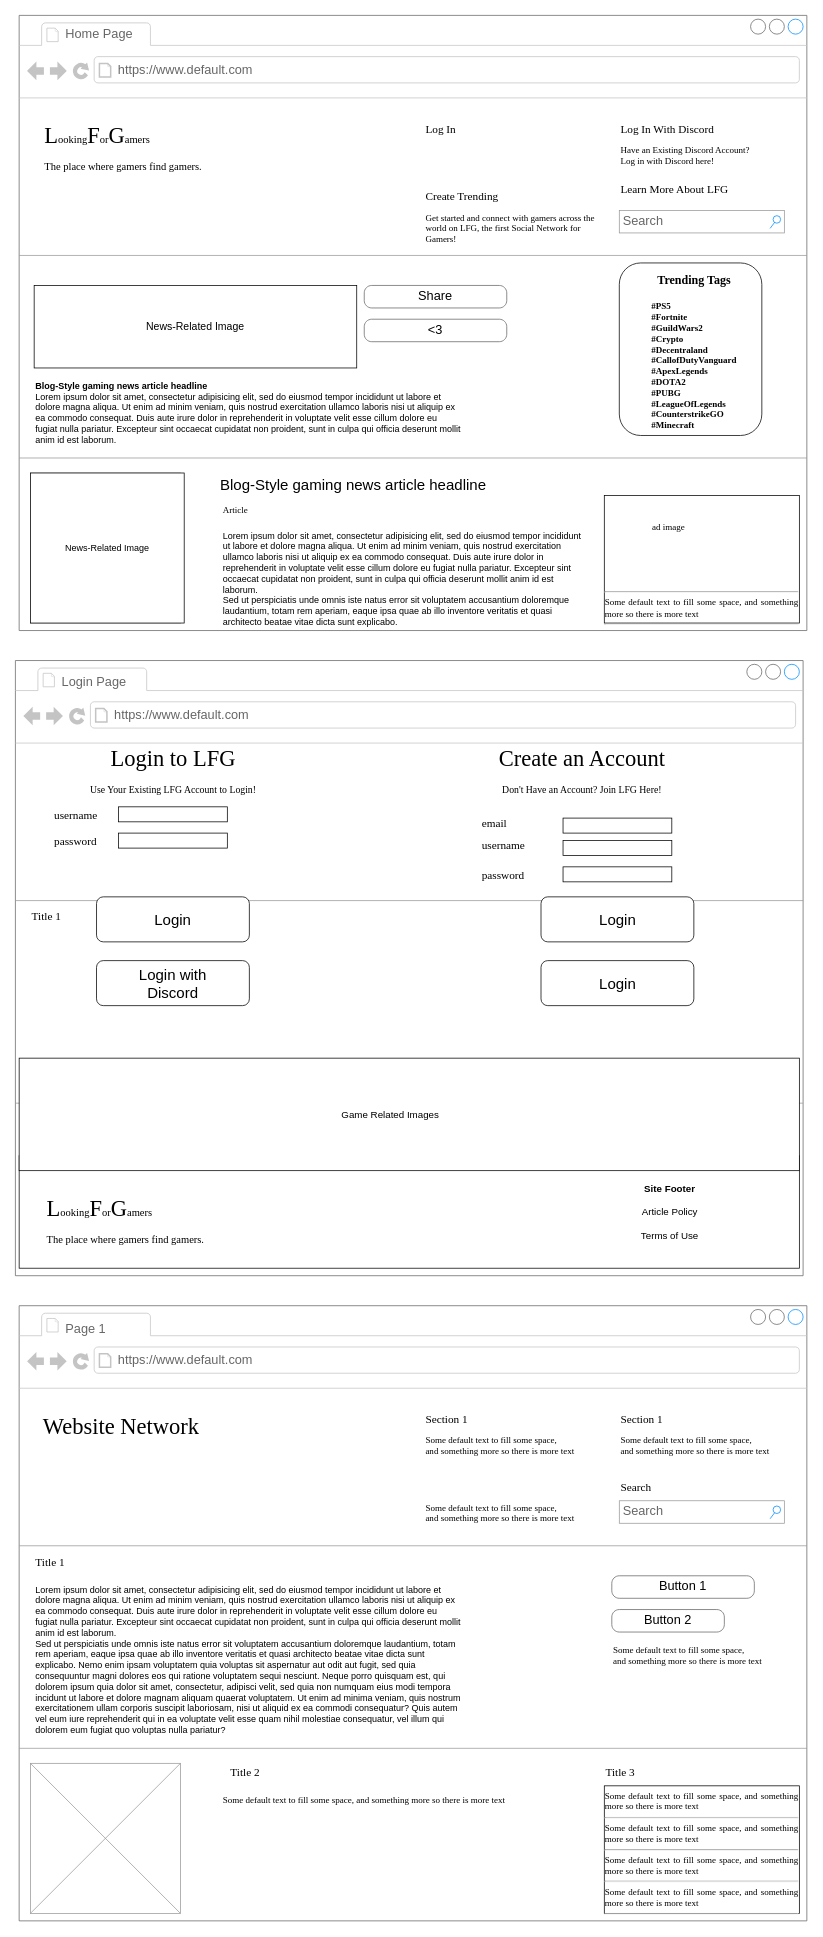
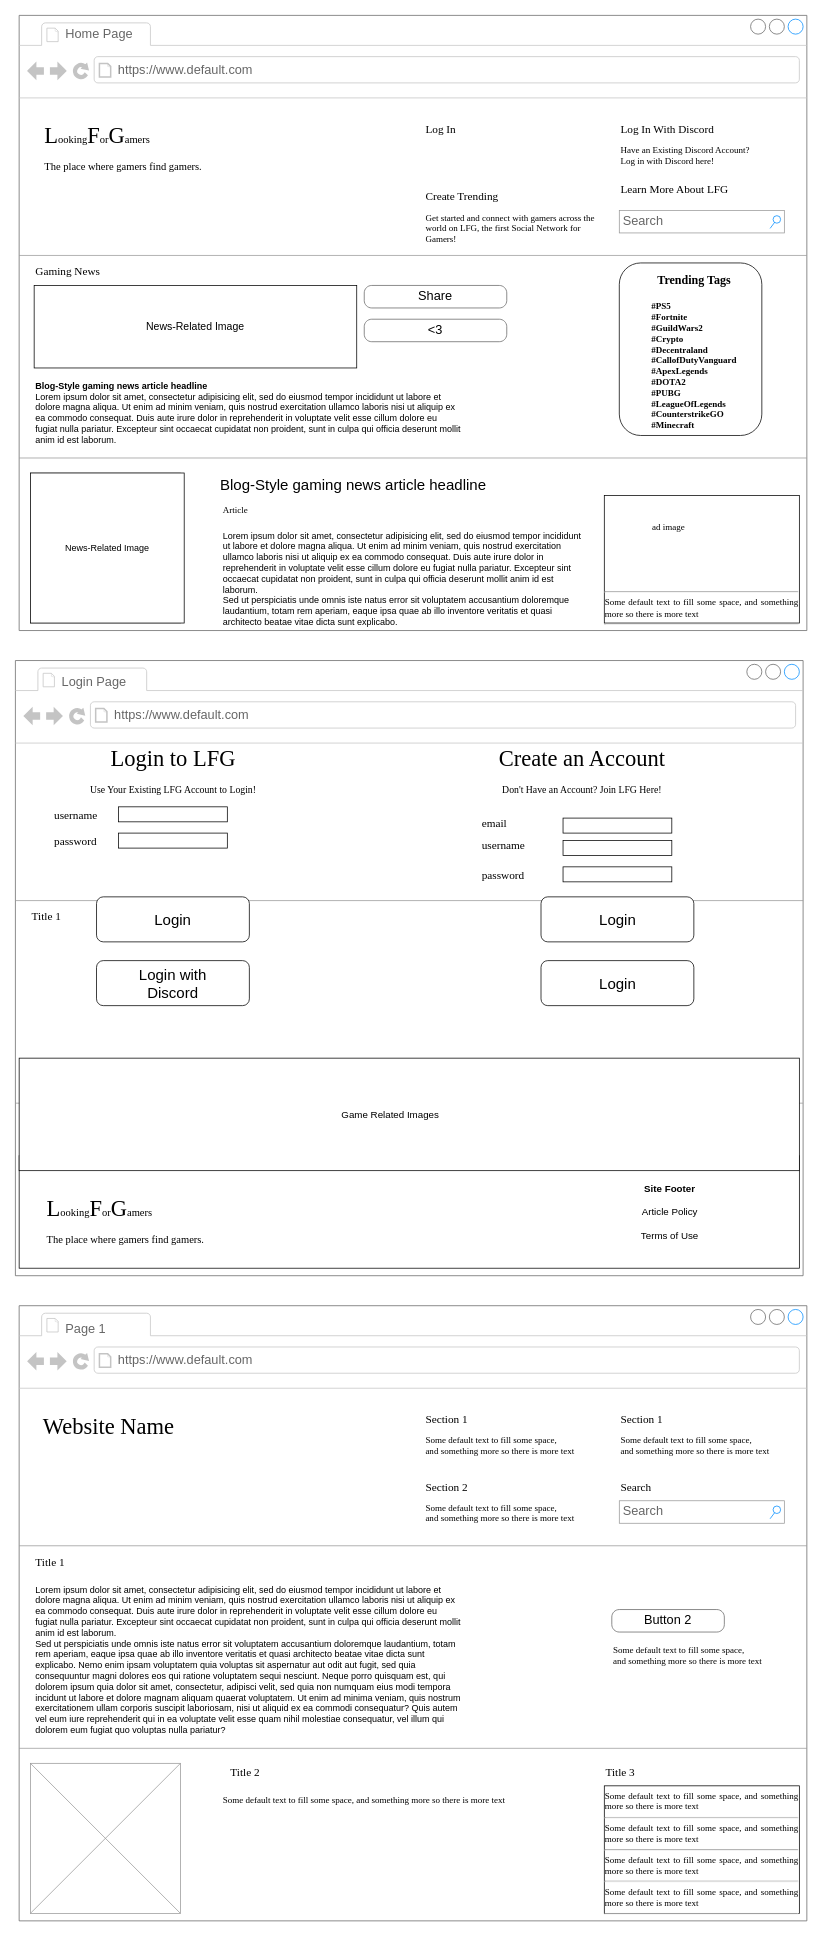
none -> (98, 274)
(132, 1426) -> (113, 1426)
none -> (488, 1489)
(683, 1587) -> none
